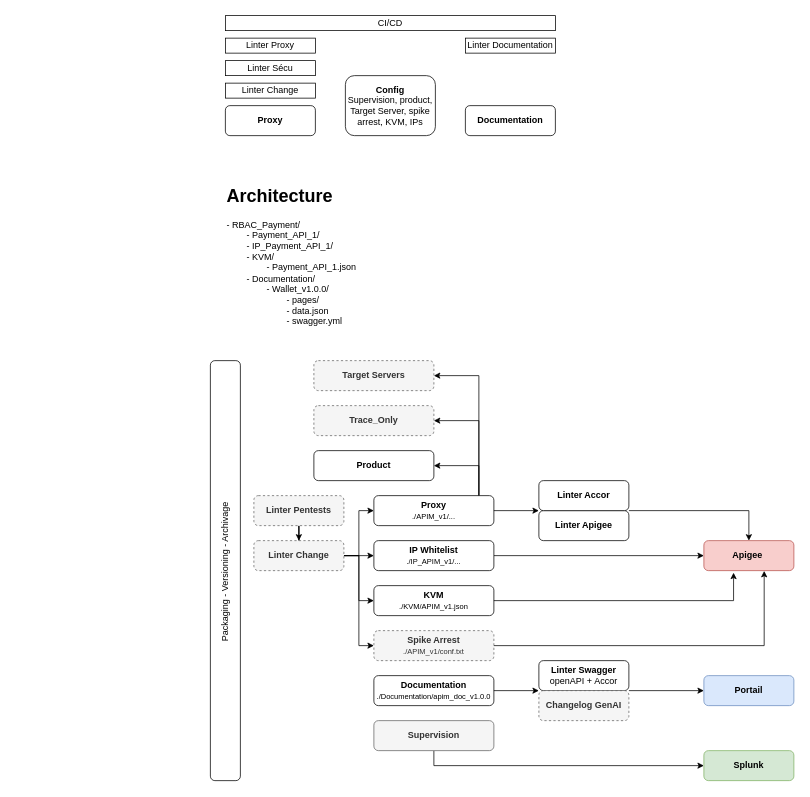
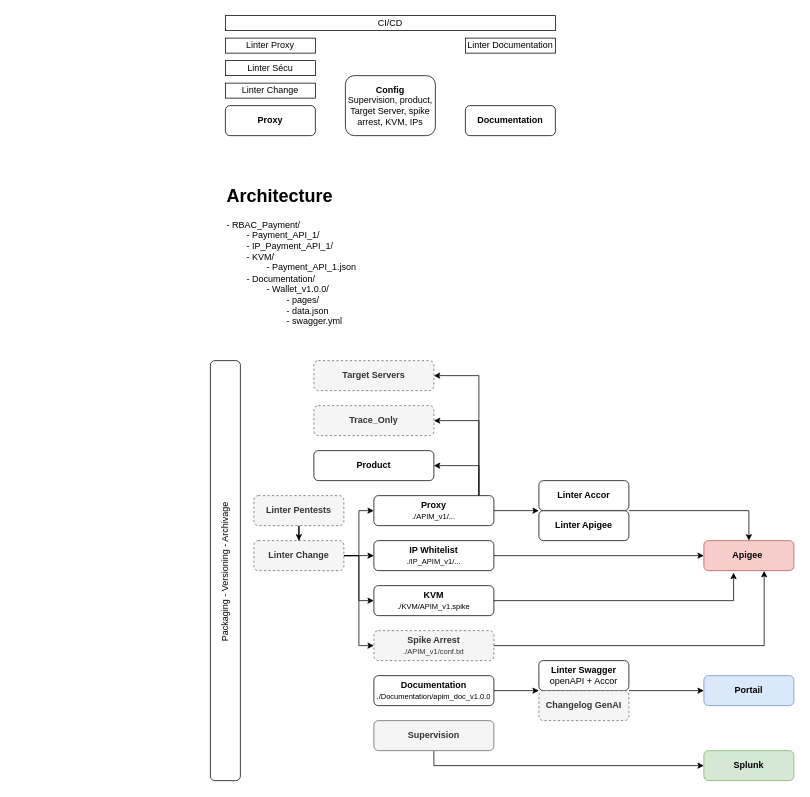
(434, 600) -> (434, 600)
